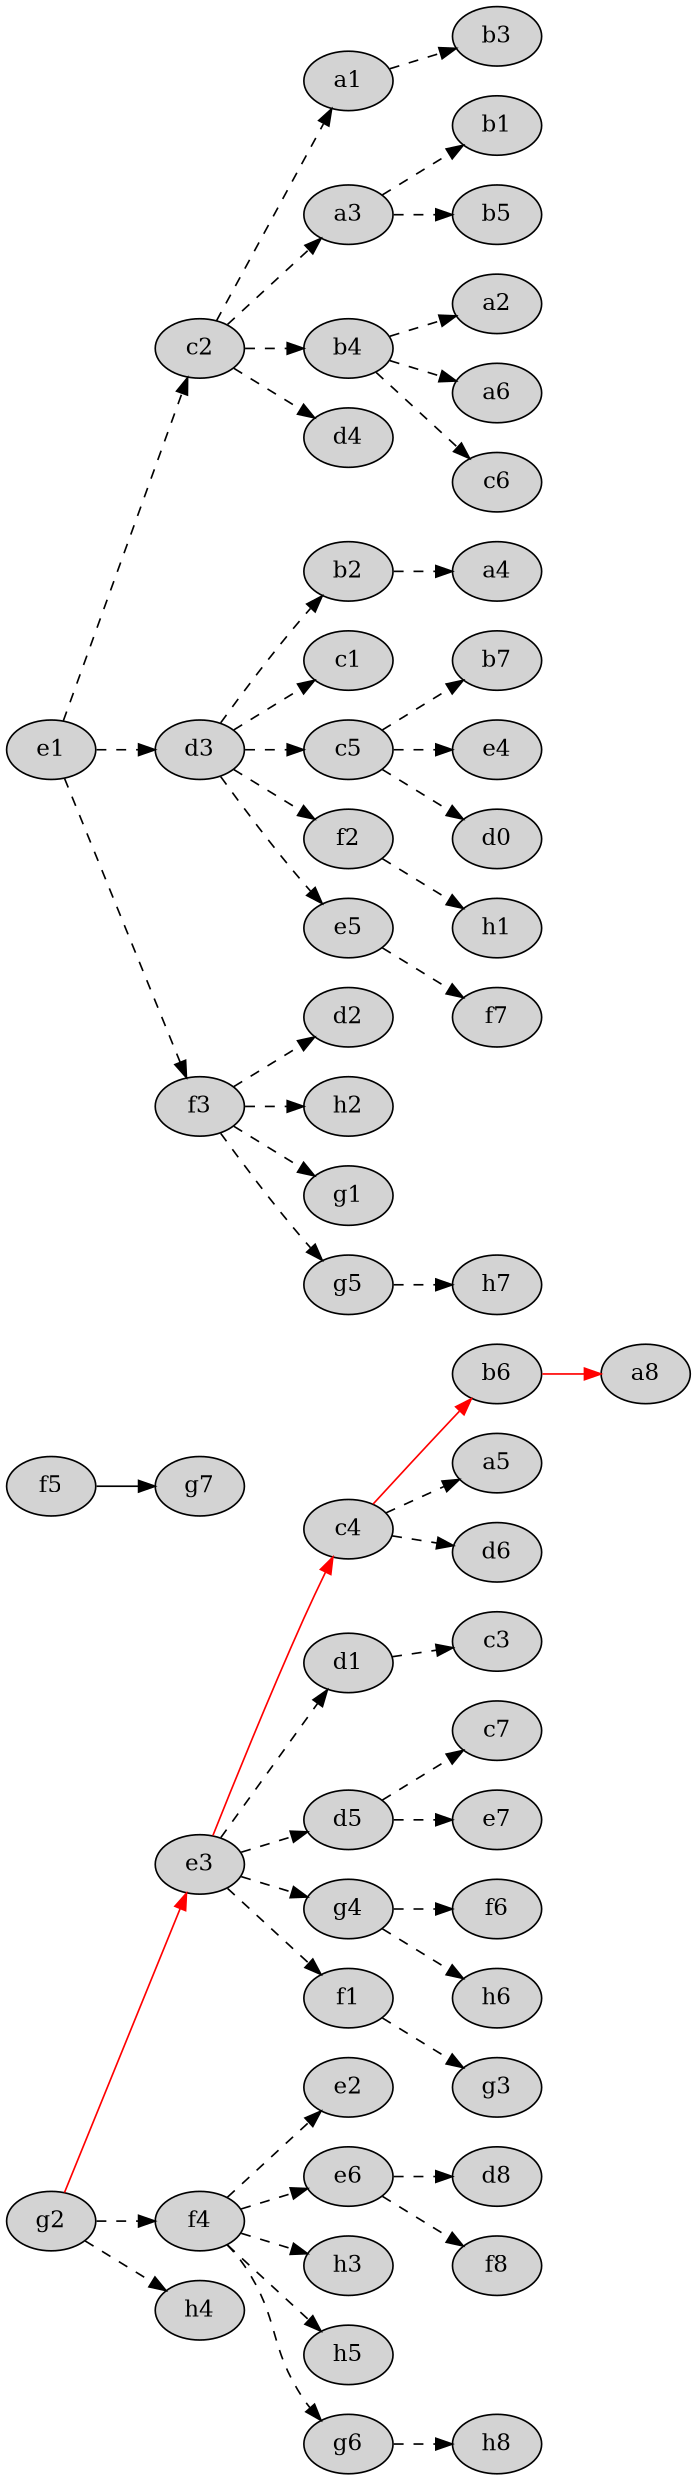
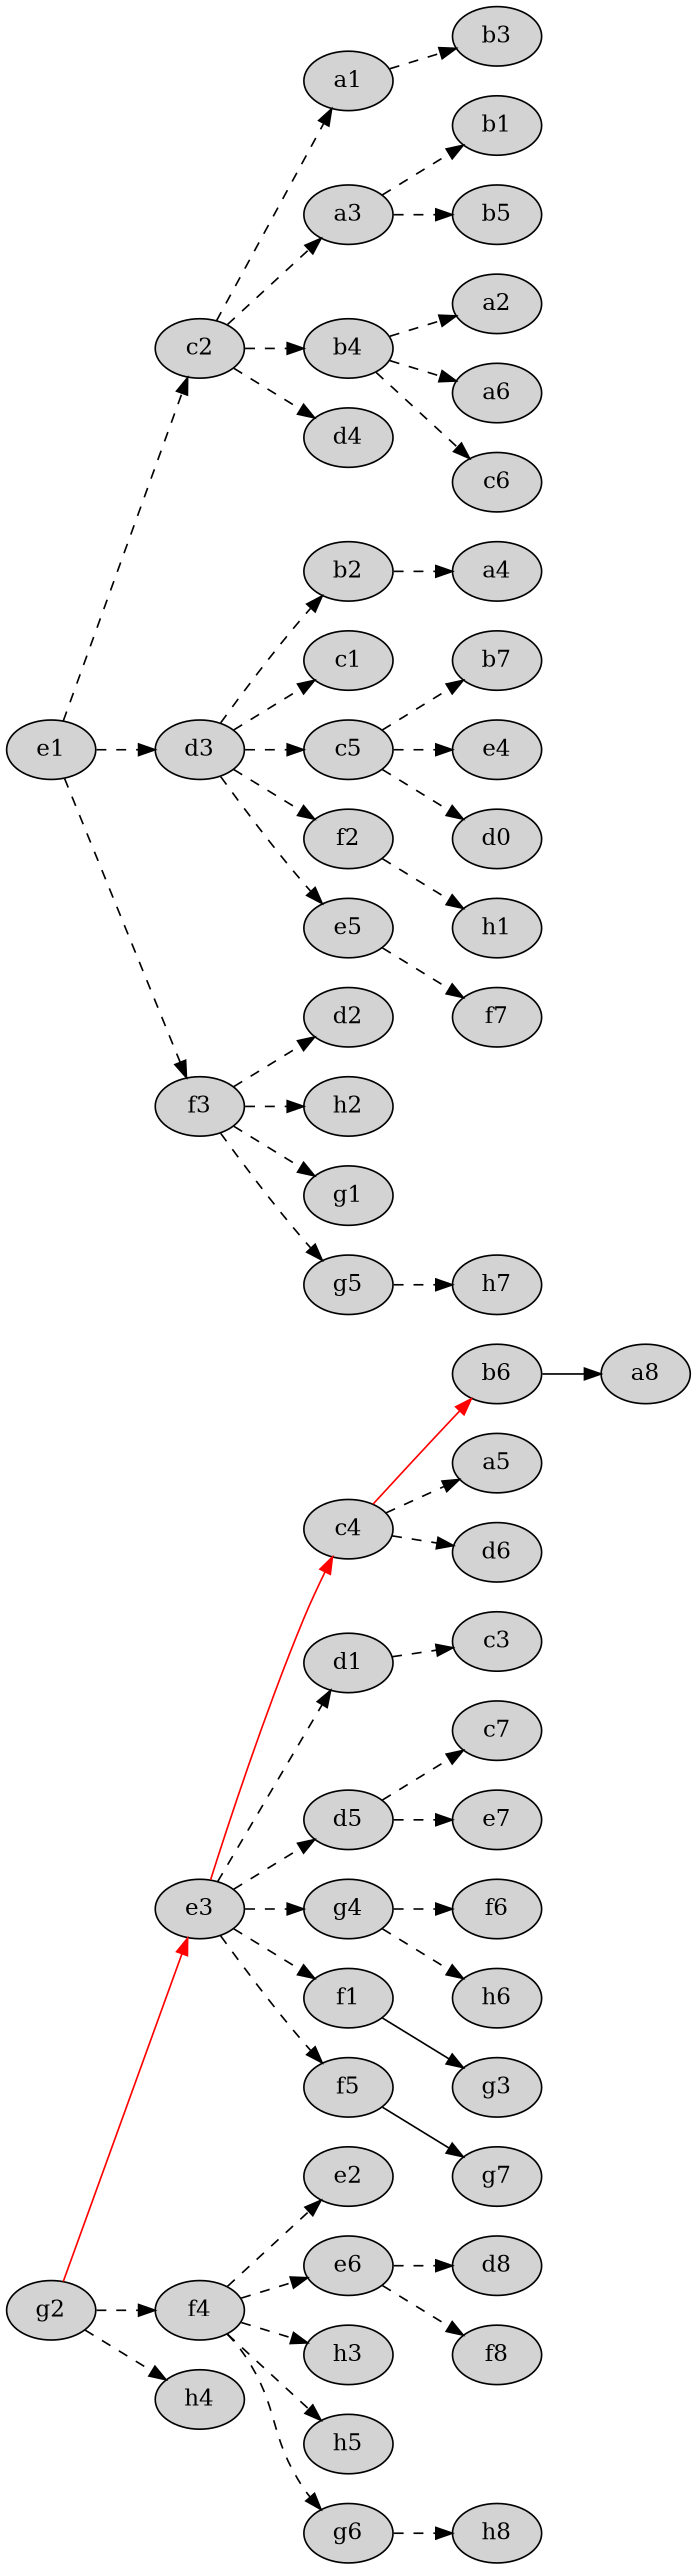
(563, 1374) -> (563, 1374)
none -> (264, 1994)
(416, 2038) -> (416, 2038)
